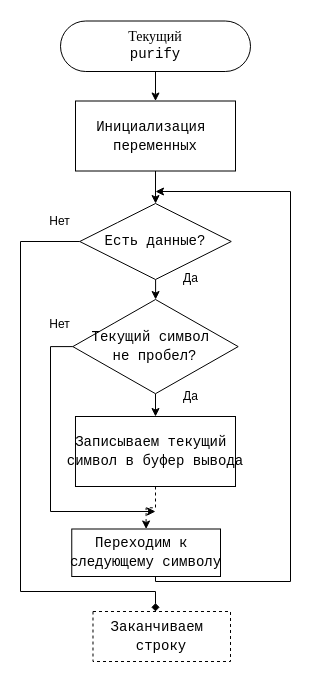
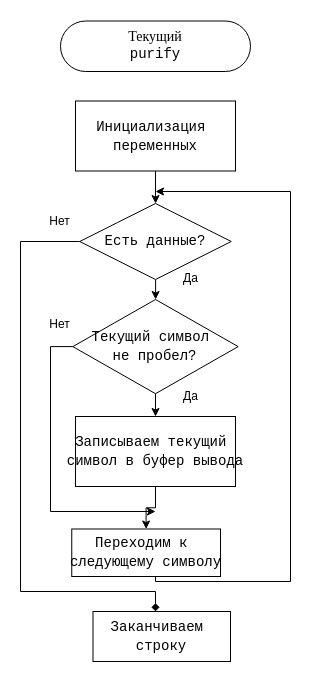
(156, 90) -> none
(156, 136) -> (156, 136)
(156, 508) -> (156, 508)
(162, 637) -> (162, 637)
